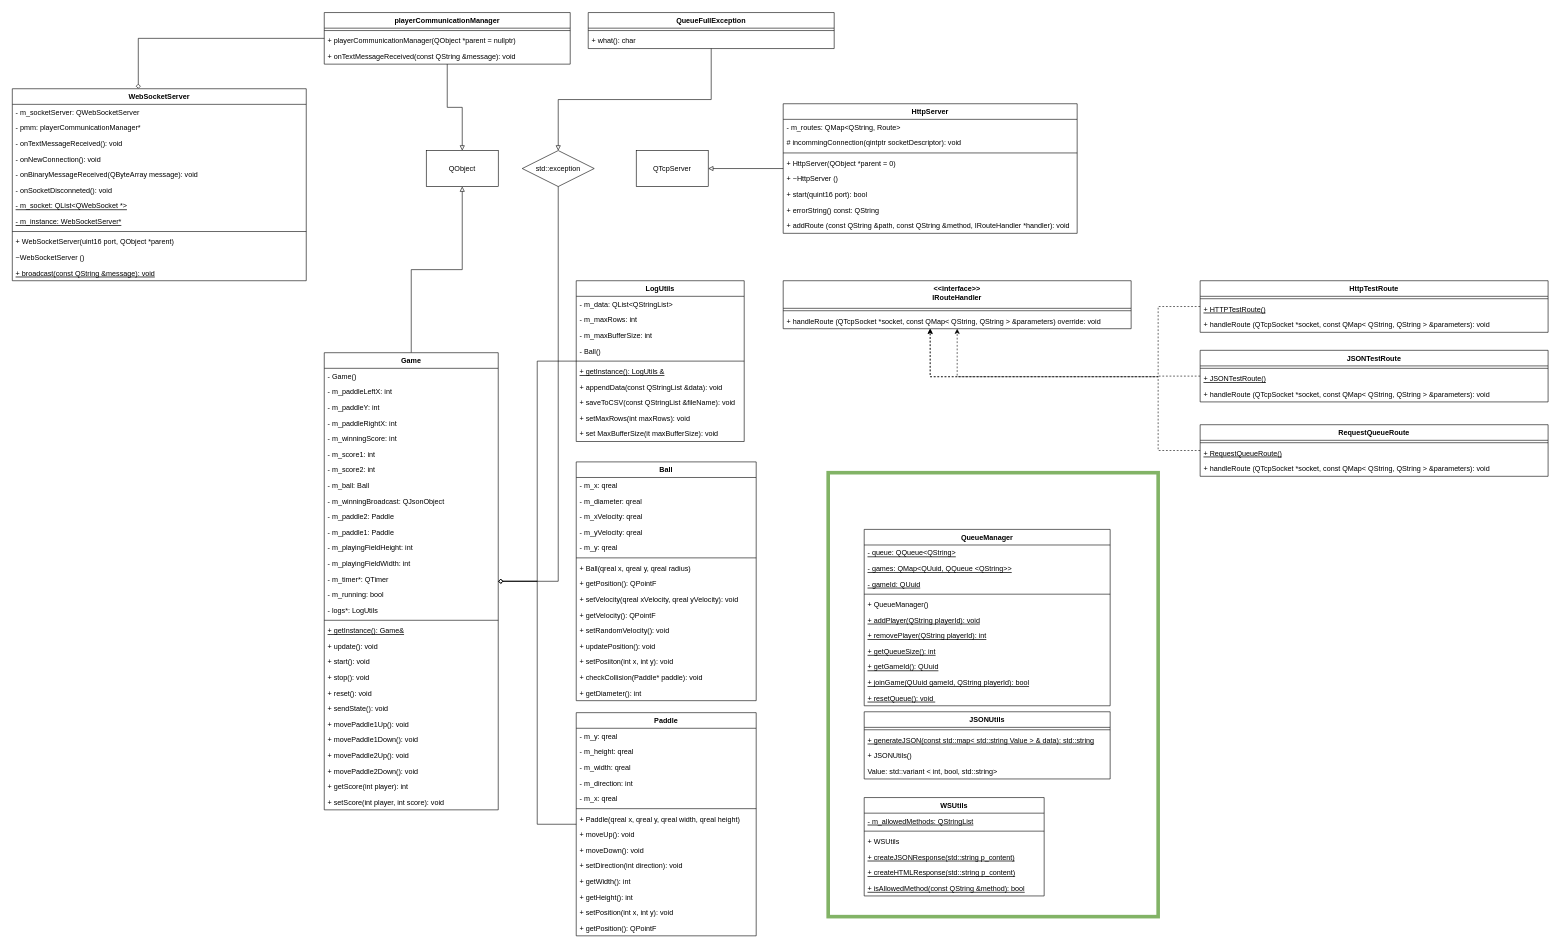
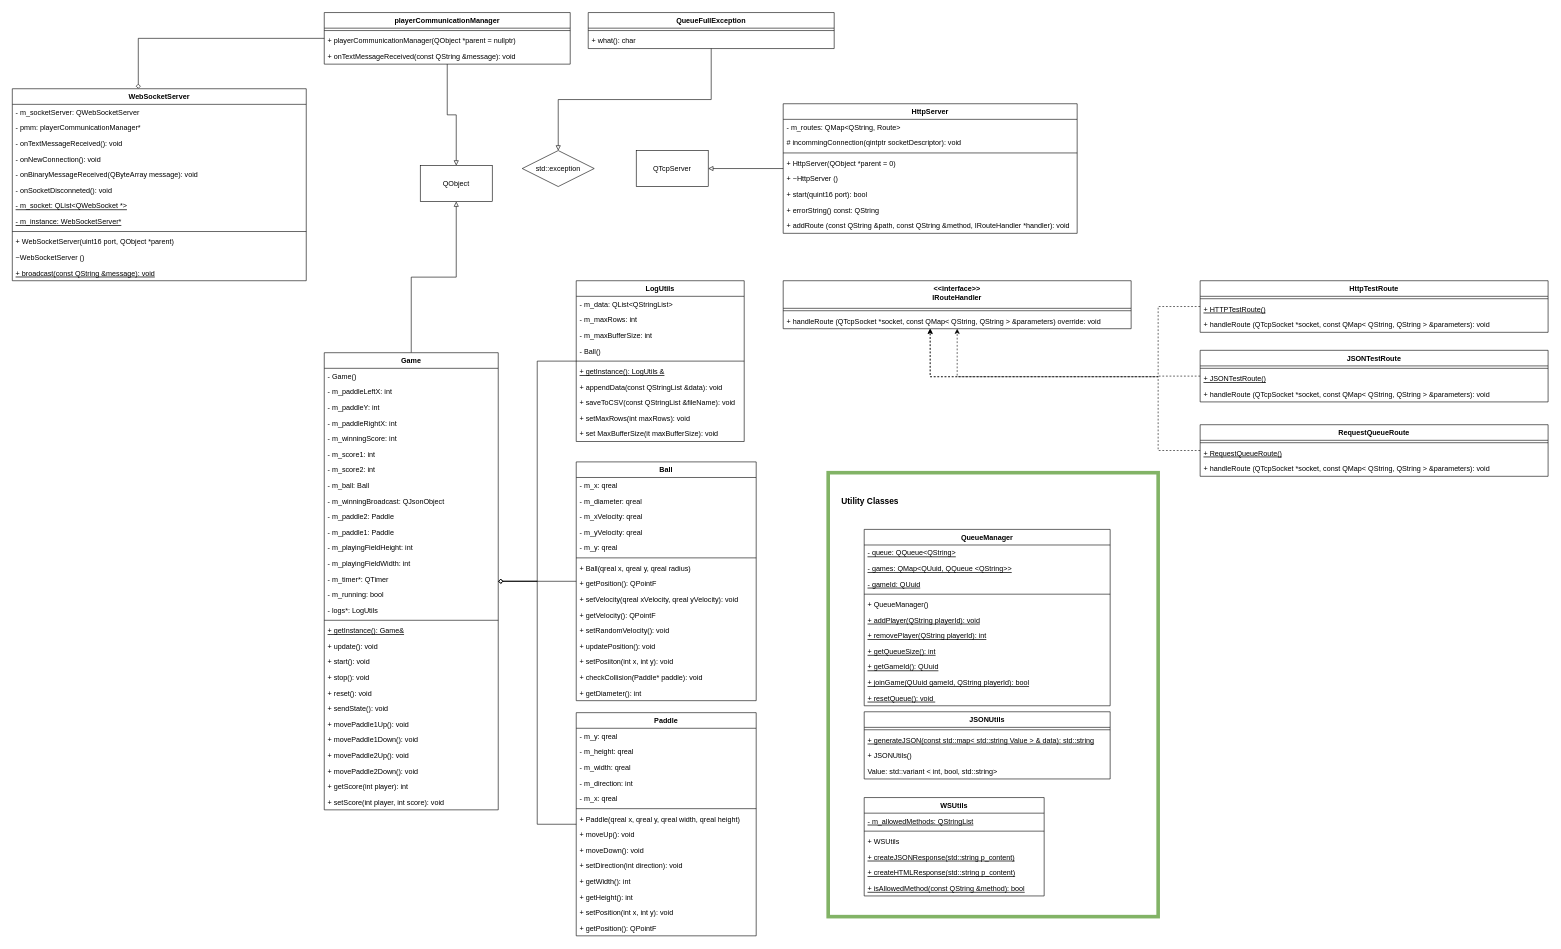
(462, 168) -> (456, 183)
(558, 385) -> (565, 581)
none -> (870, 501)
